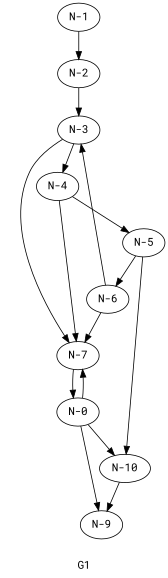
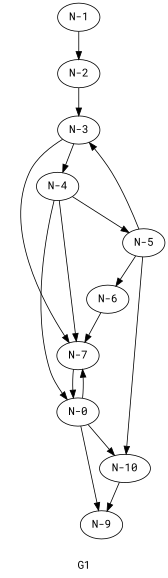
(94, 219) -> (120, 187)
none -> (41, 308)
